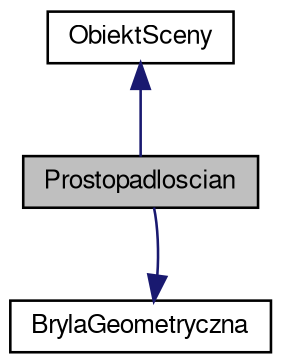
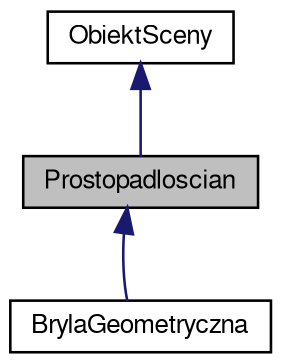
(158, 241) -> (124, 267)
